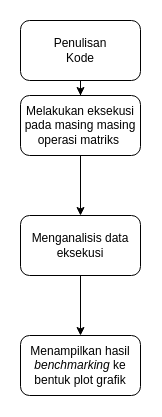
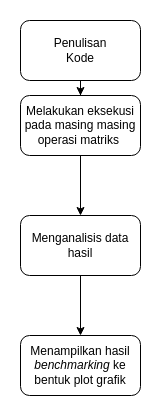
(81, 246) -> (81, 246)
